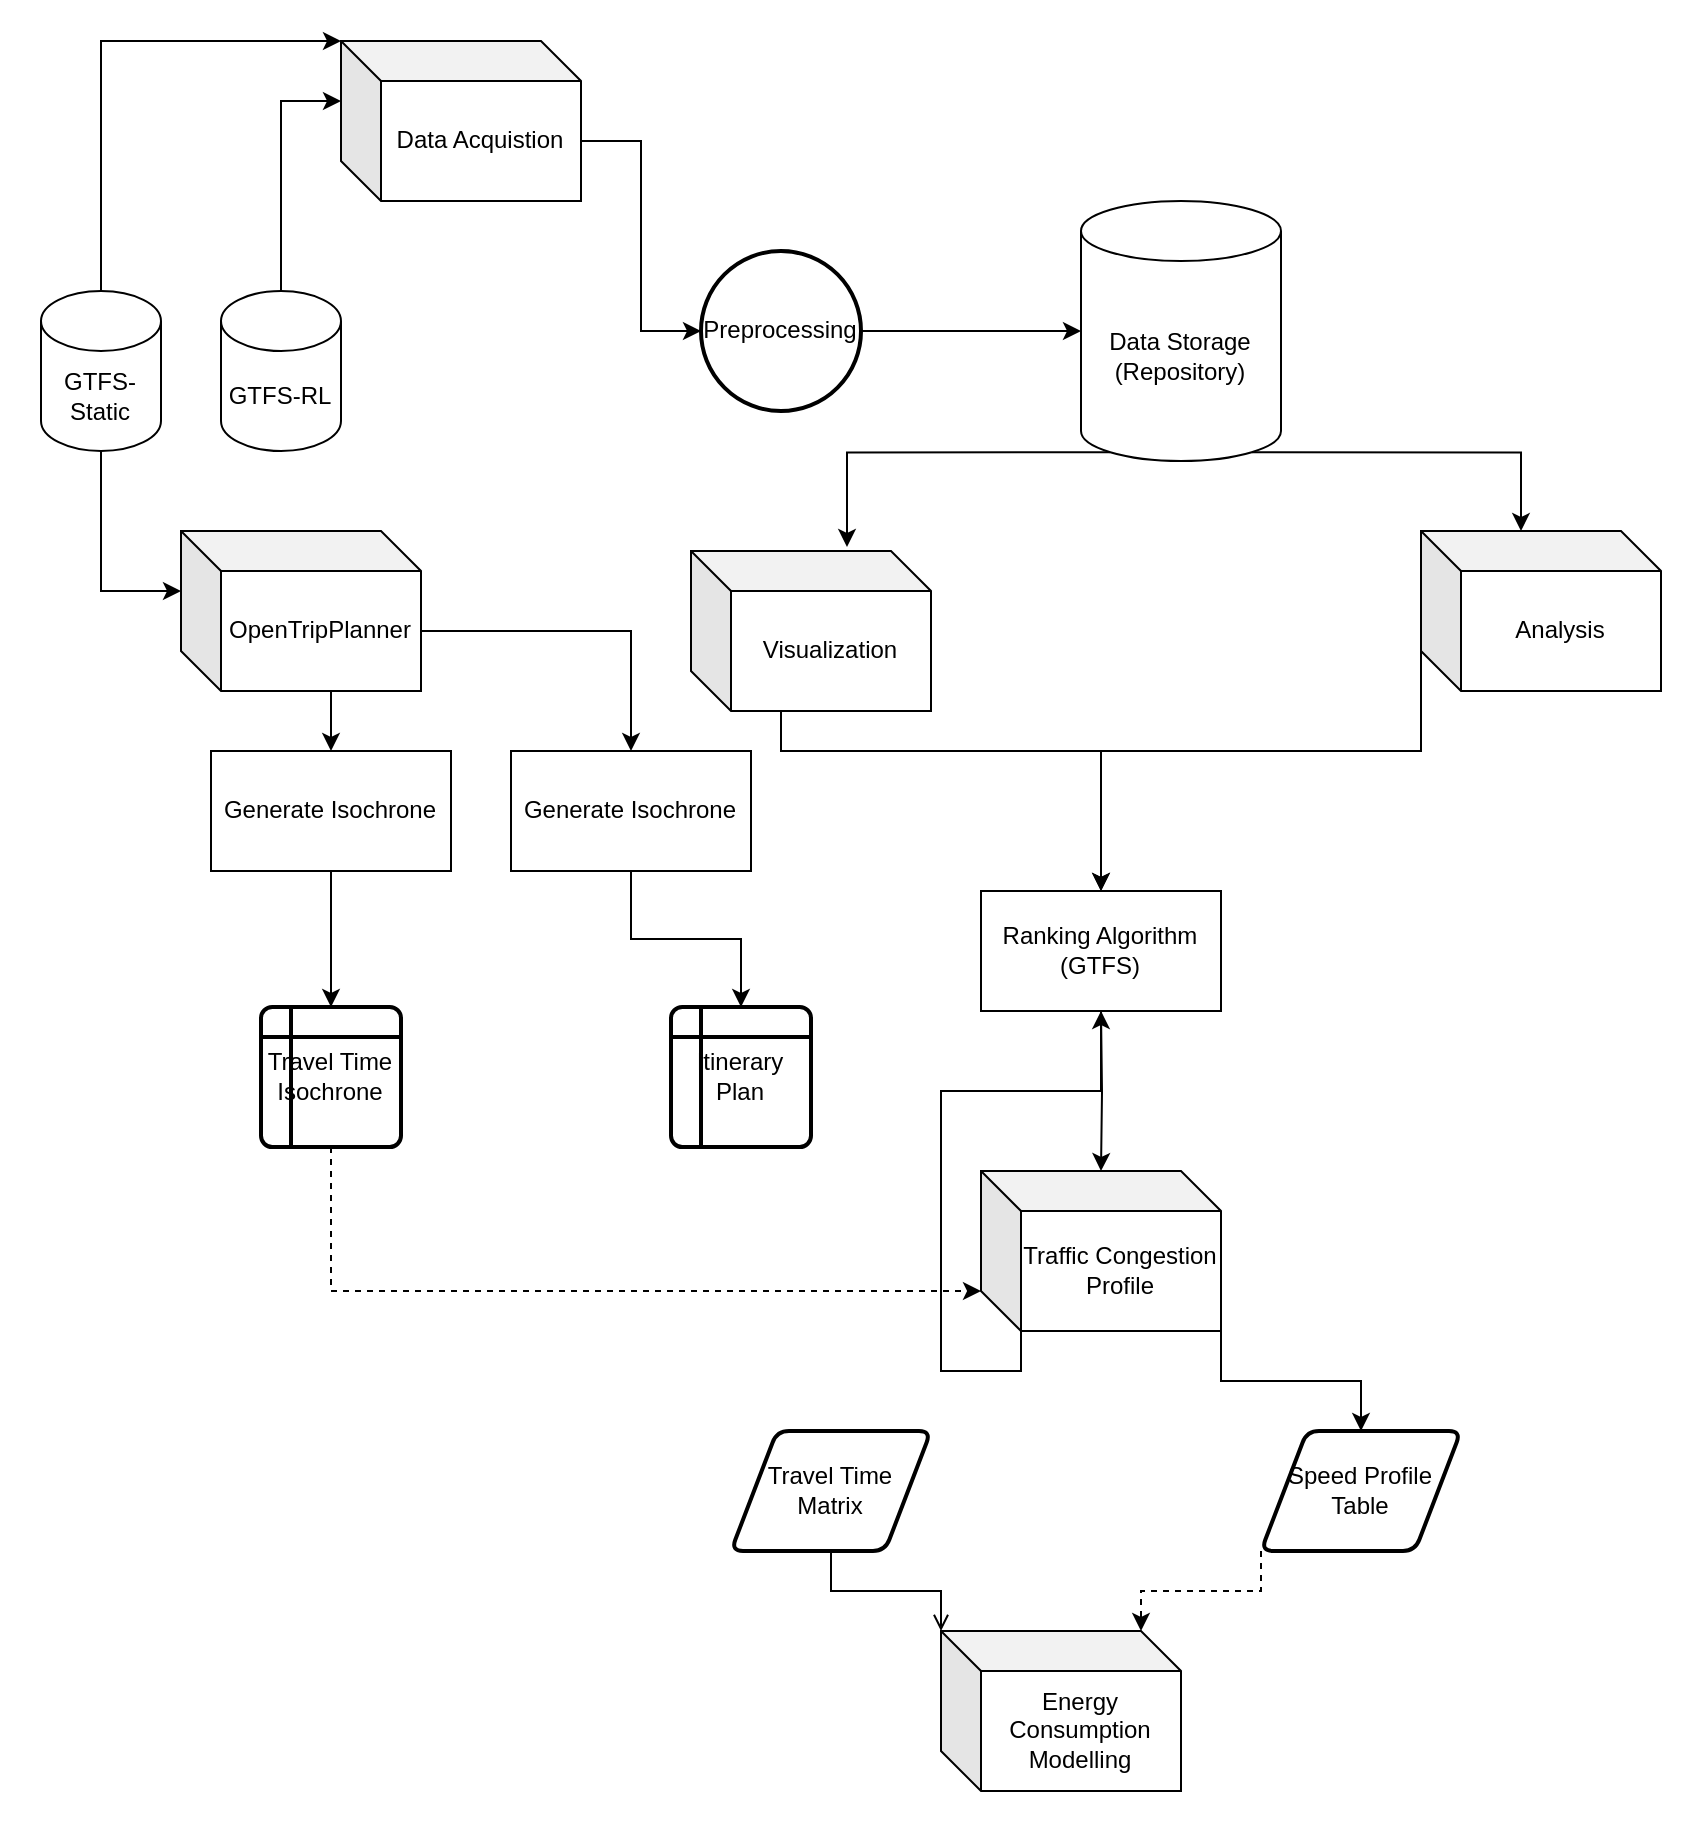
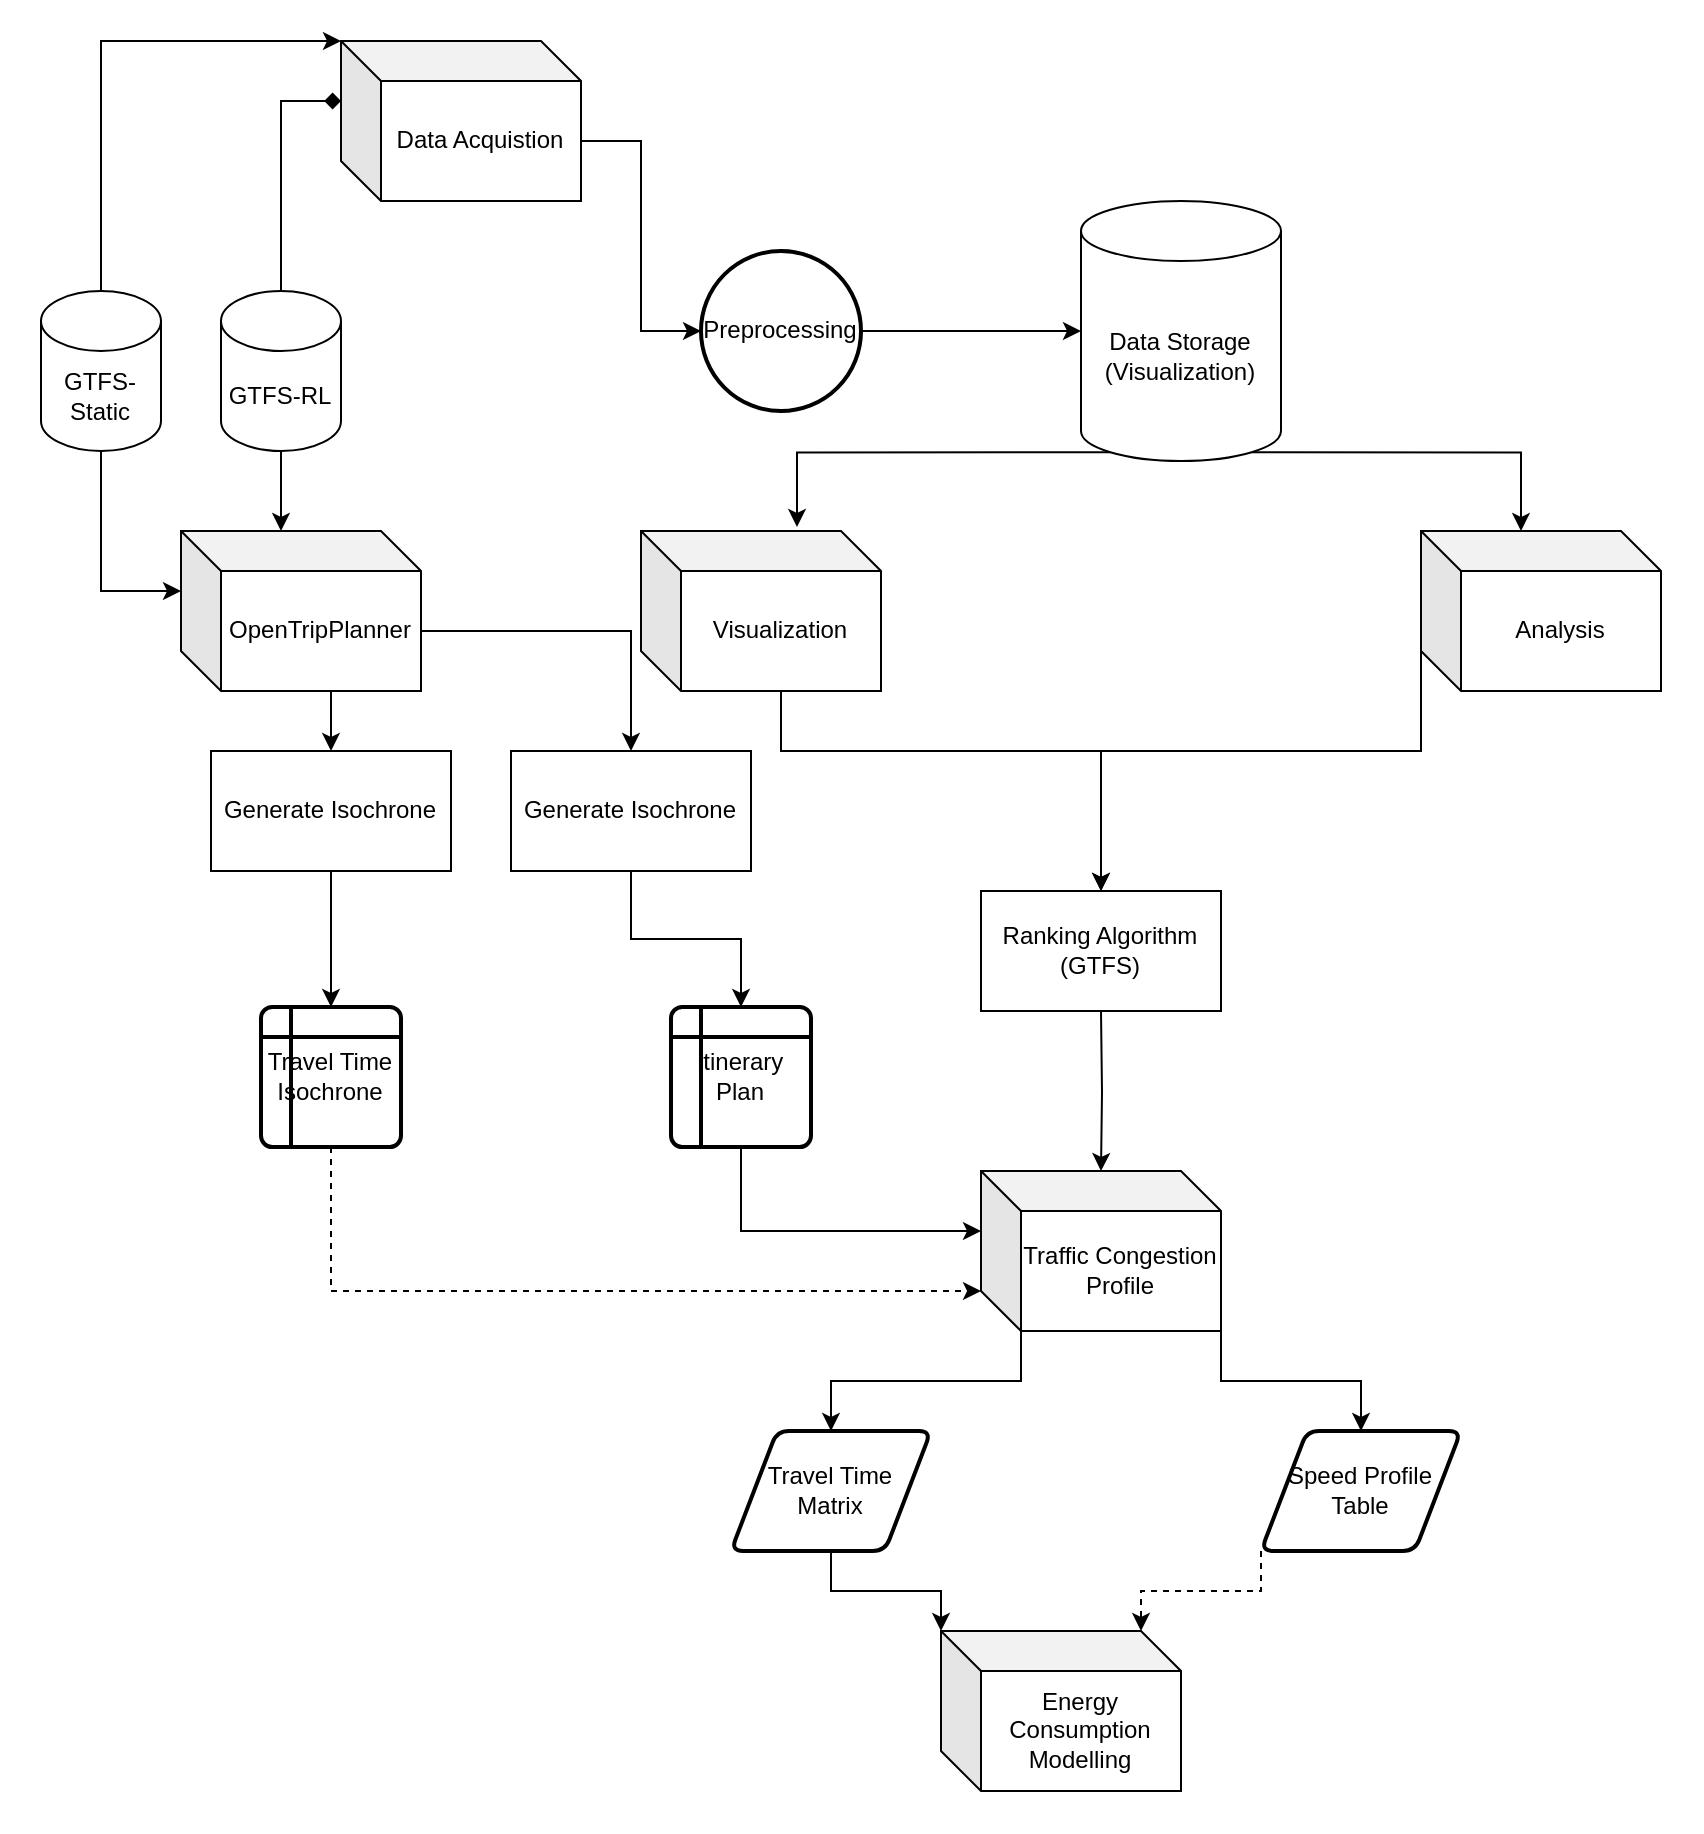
(325, 101) -> (324, 101)
(1181, 357) -> (1181, 357)
none -> (281, 484)
(811, 631) -> (761, 611)
(941, 1194) -> (914, 1381)
none -> (812, 1231)
(941, 1619) -> (941, 1616)
